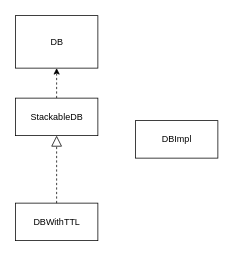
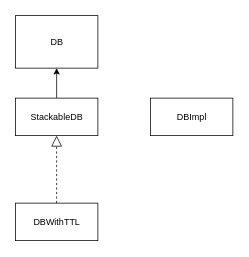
(57, 86) -> (57, 86)
(177, 139) -> (192, 117)
